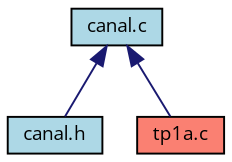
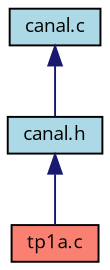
(154, 90) -> (55, 199)
